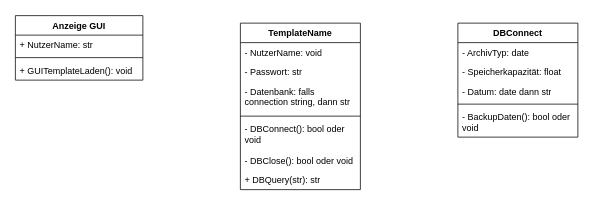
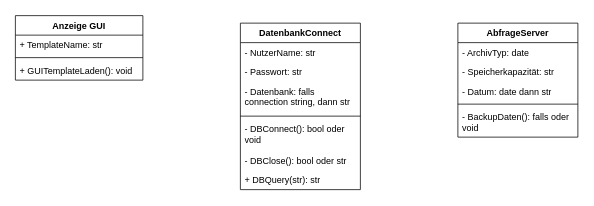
(300, 34) -> (300, 34)
(518, 34) -> (518, 34)
(59, 46) -> (63, 46)
(286, 53) -> (284, 53)
(519, 78) -> (517, 73)
(519, 123) -> (519, 123)
(301, 166) -> (301, 166)
